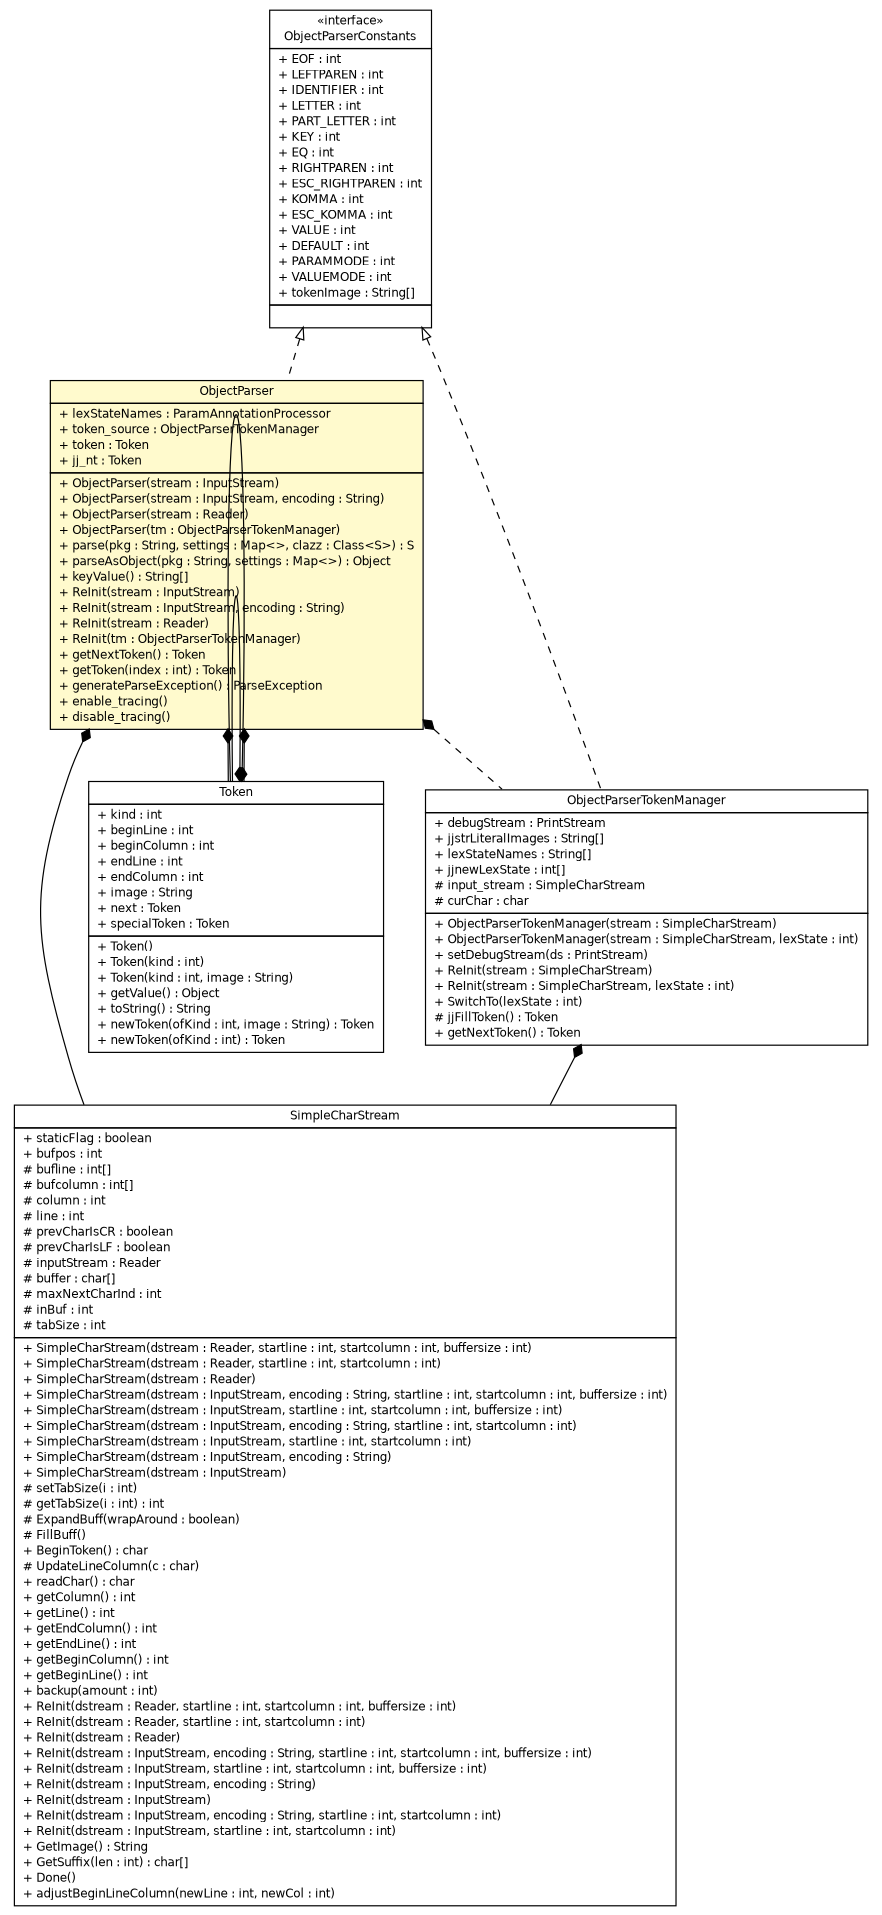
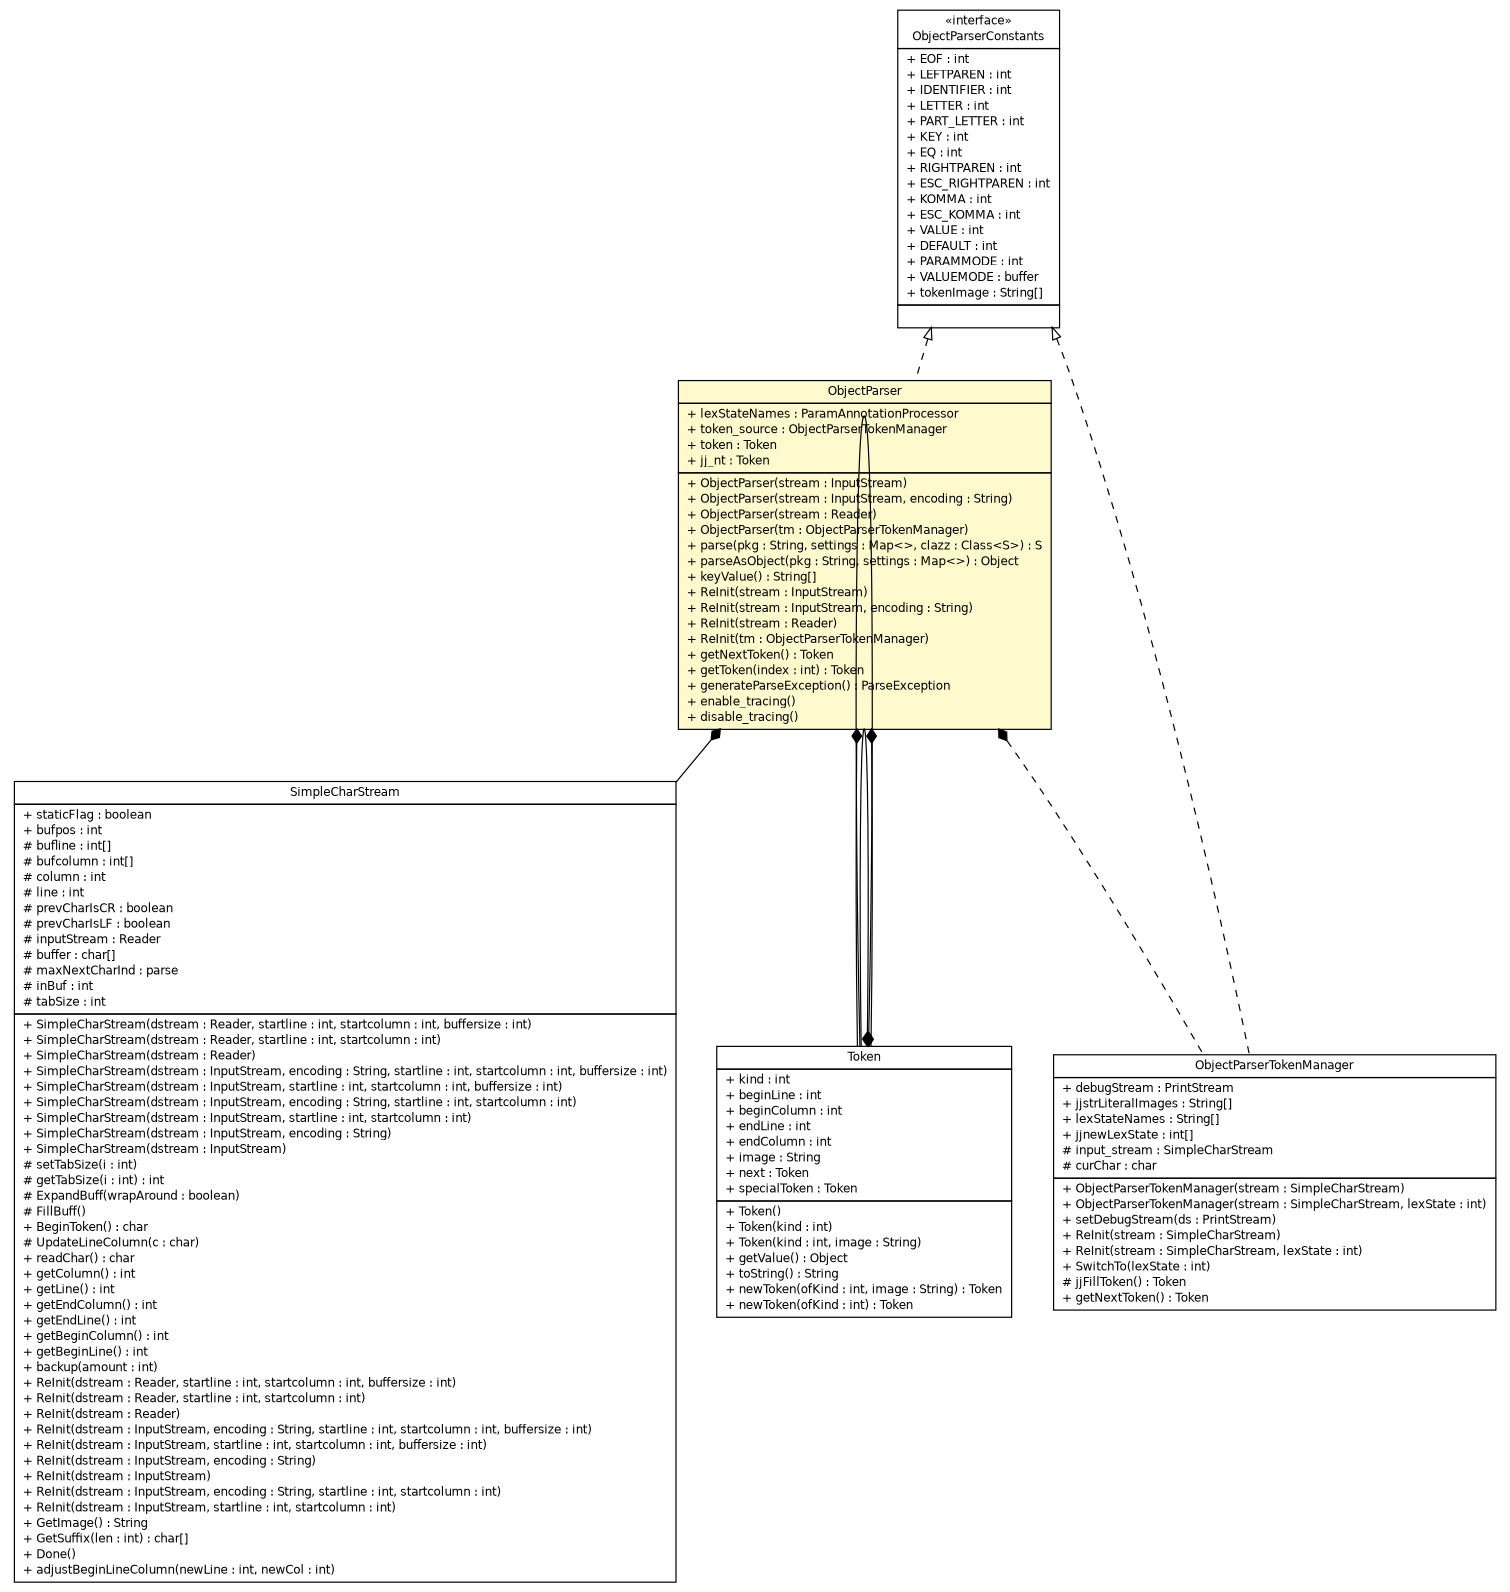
(335, 277) -> (973, 277)
(562, 1081) -> none
(92, 1294) -> (101, 971)
